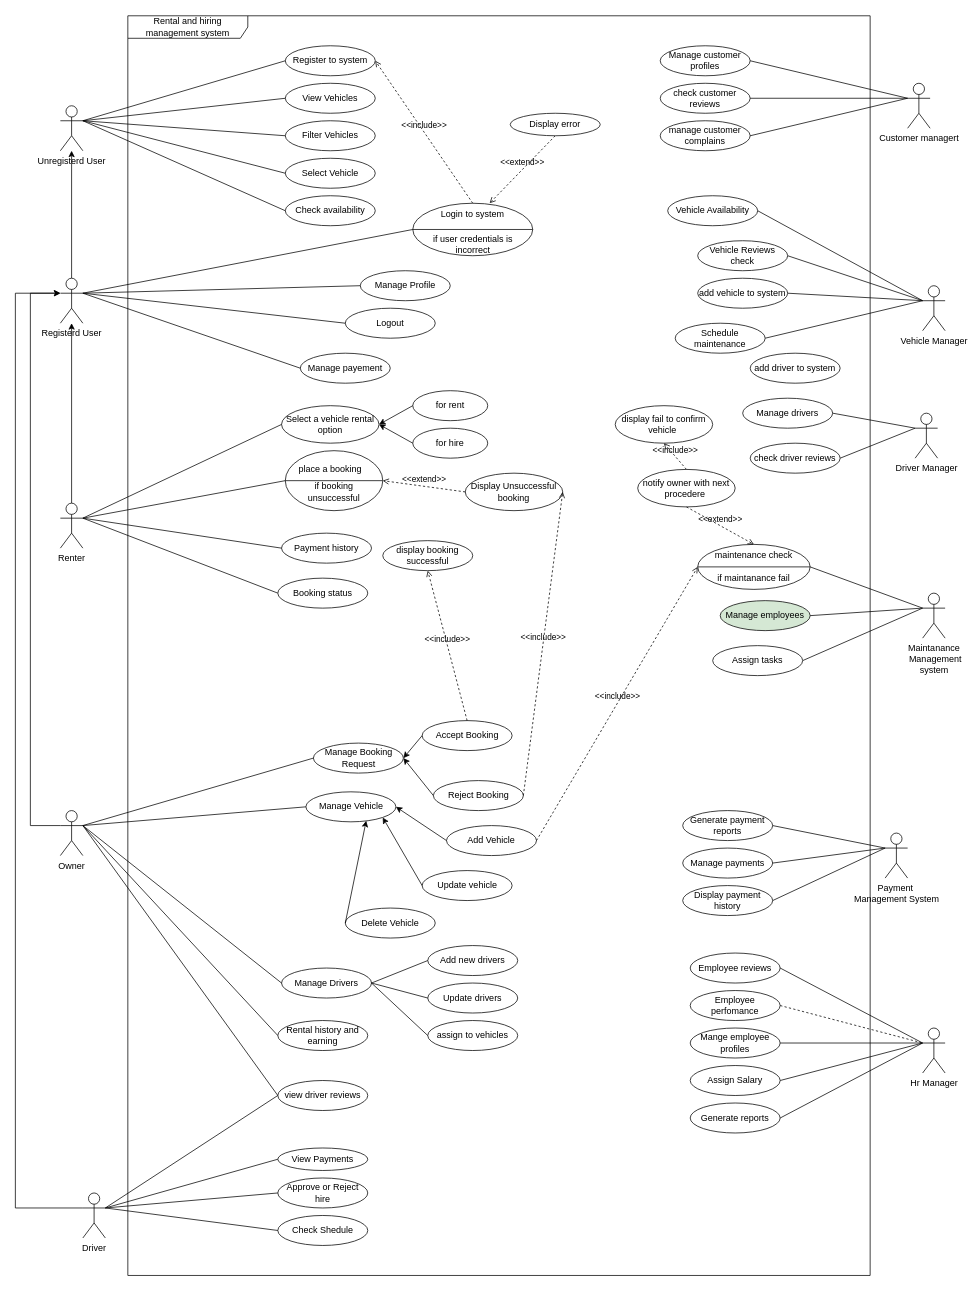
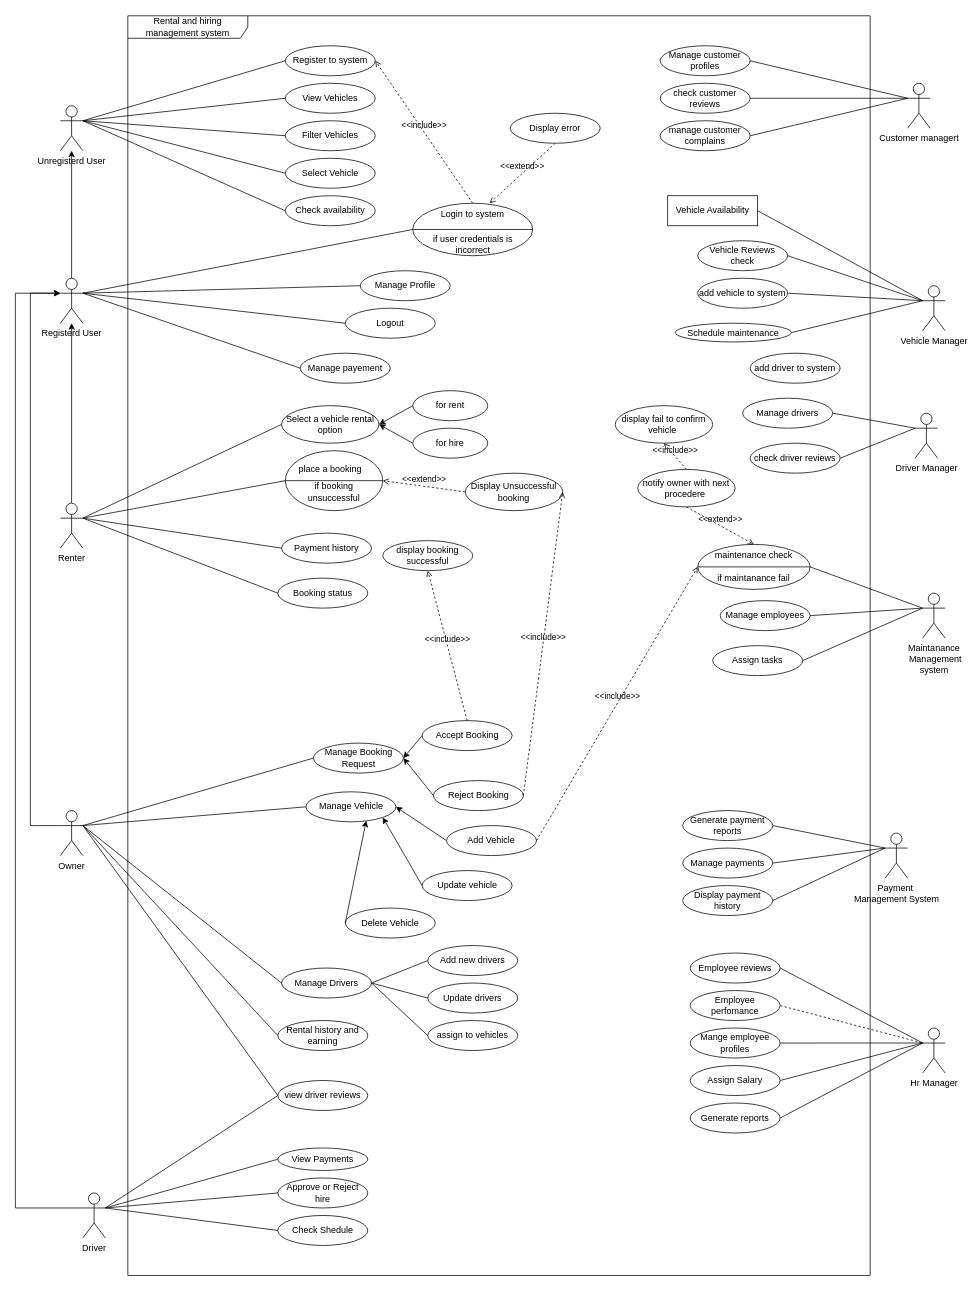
(555, 124) -> (555, 128)
(713, 210) -> (713, 210)
(720, 338) -> (734, 332)
(765, 615) -> (765, 615)
